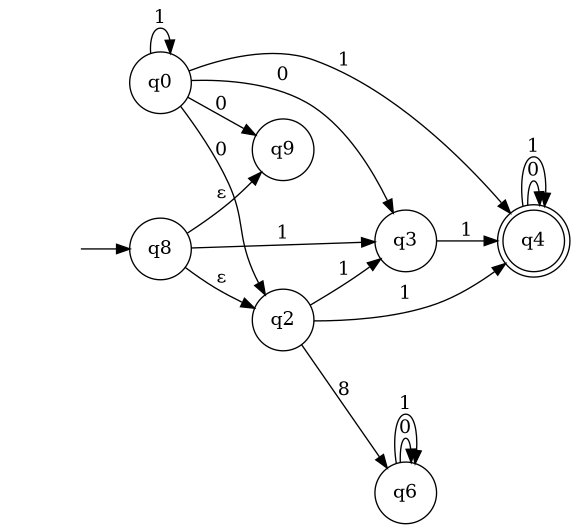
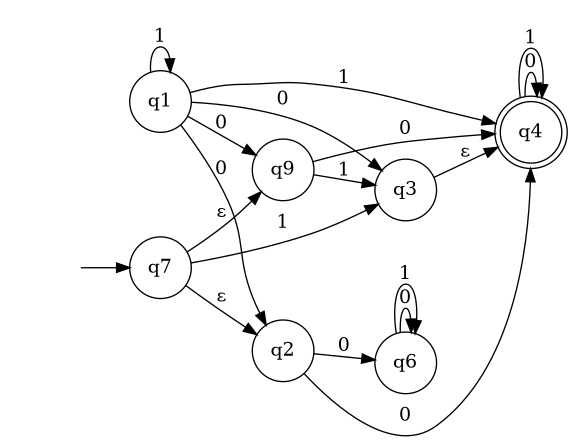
(160, 83) -> (160, 102)
none -> (396, 143)
(467, 231) -> (466, 152)
(160, 249) -> (160, 268)
(340, 287) -> (338, 179)
(406, 294) -> (406, 416)
(344, 390) -> (344, 346)
